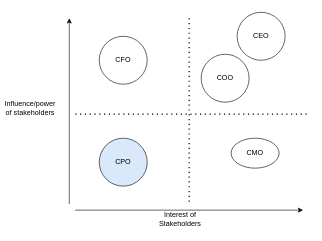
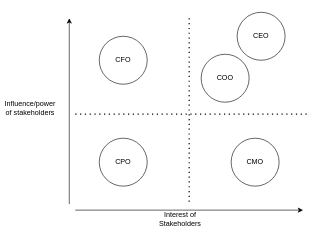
(255, 153) -> (255, 162)
(123, 162) -> (123, 162)
